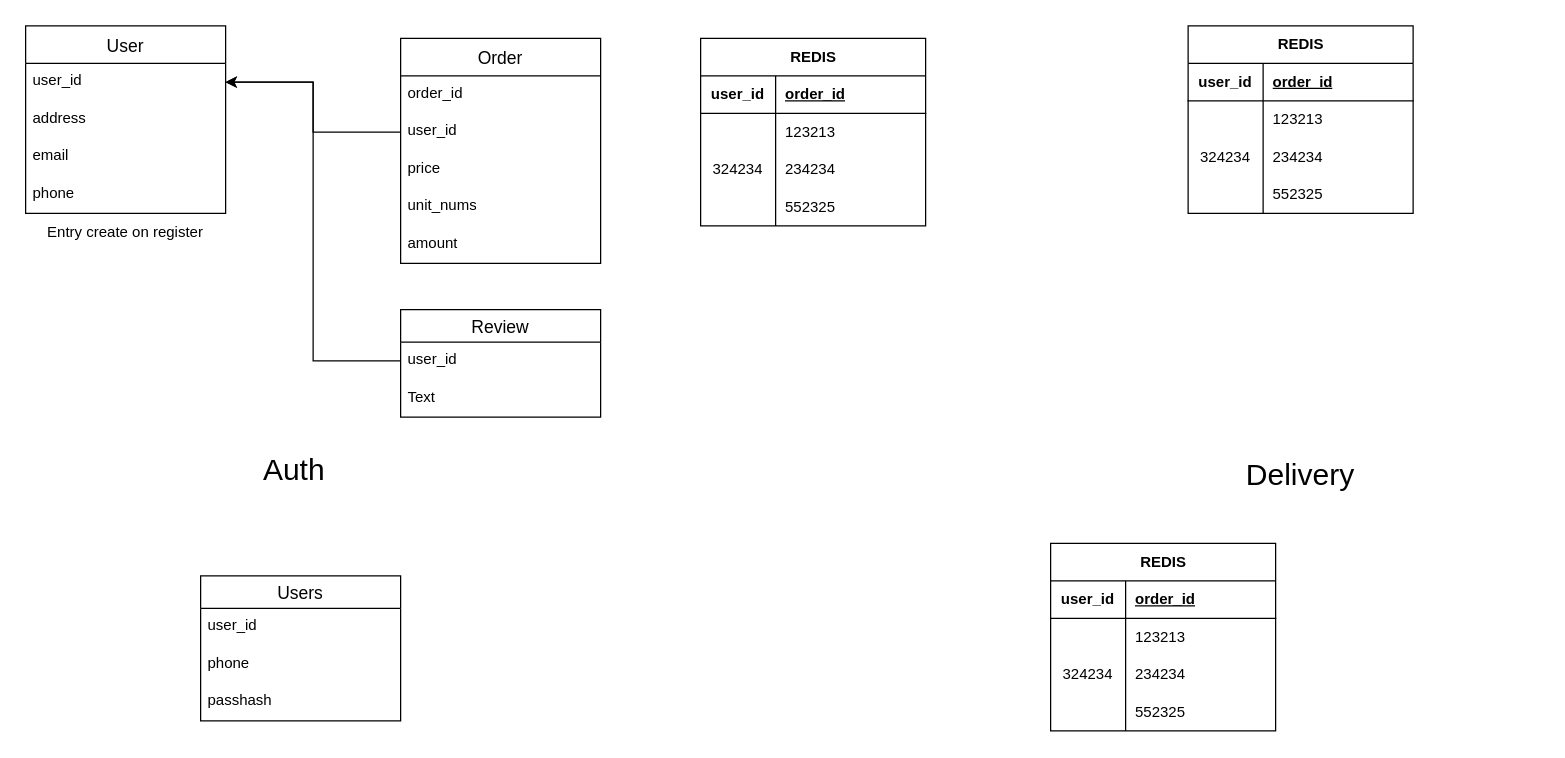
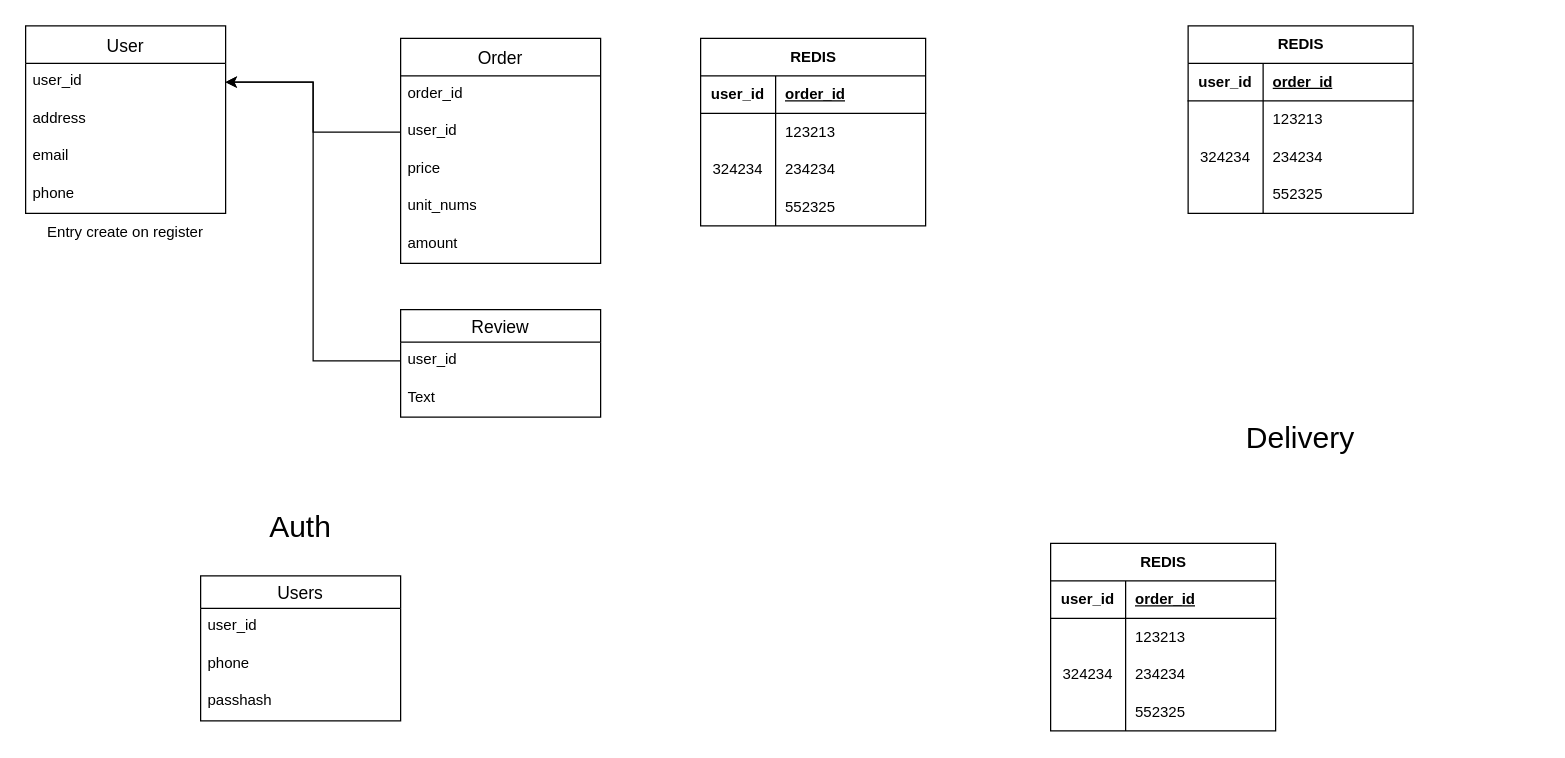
(294, 470) -> (301, 526)
(1301, 475) -> (1301, 438)
